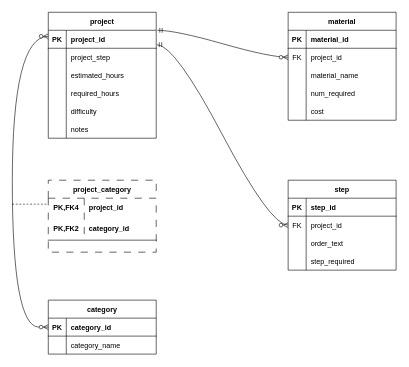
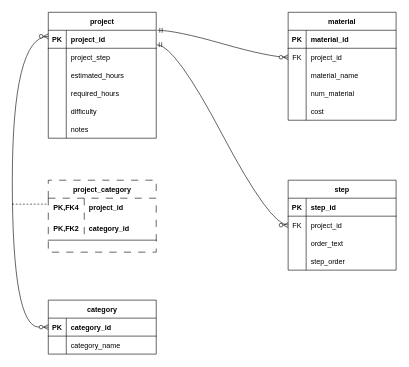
(334, 94) -> (333, 94)
(336, 262) -> (331, 262)
